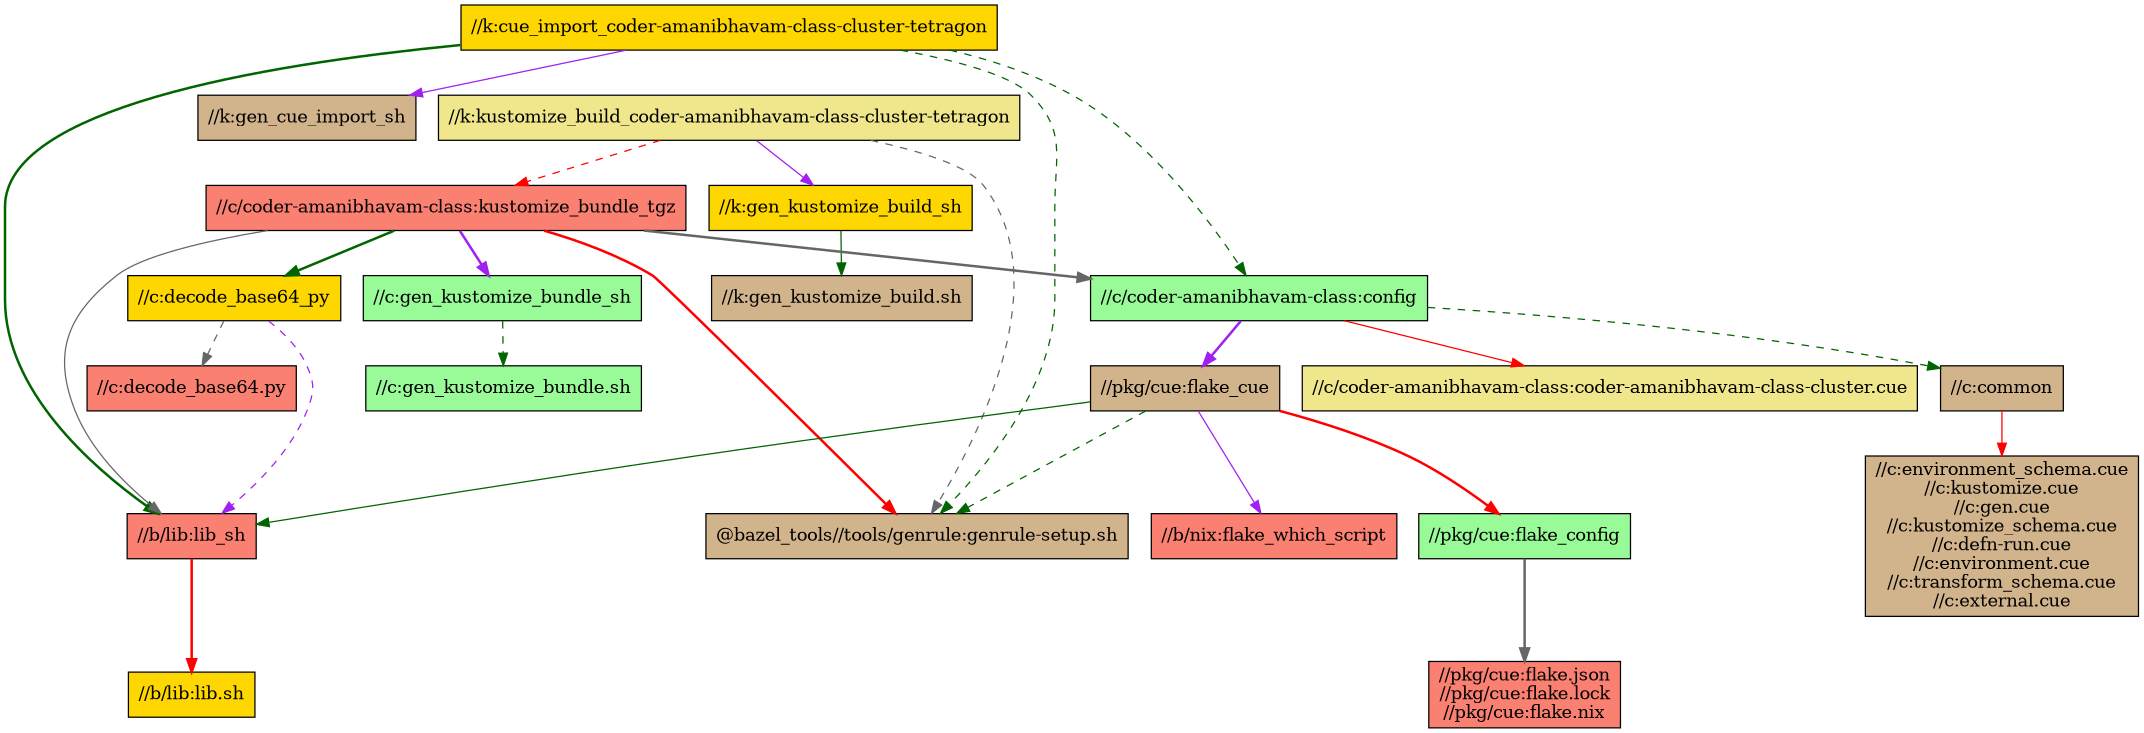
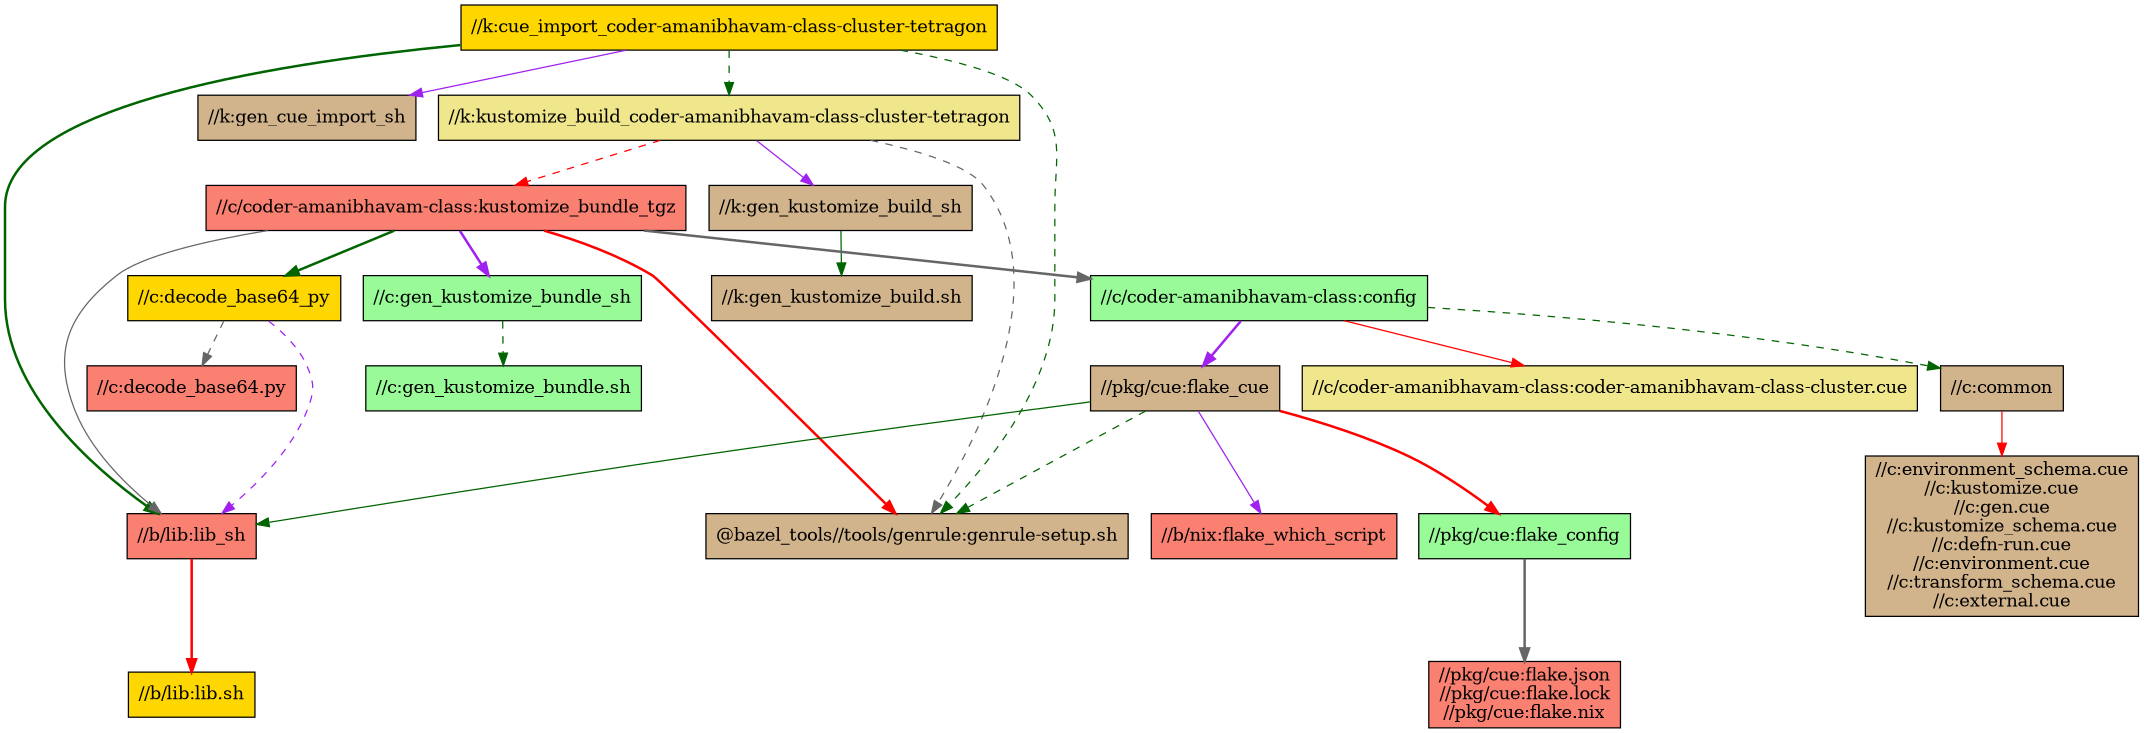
(1117, 126) -> (729, 67)
(841, 208) -> (841, 208)
